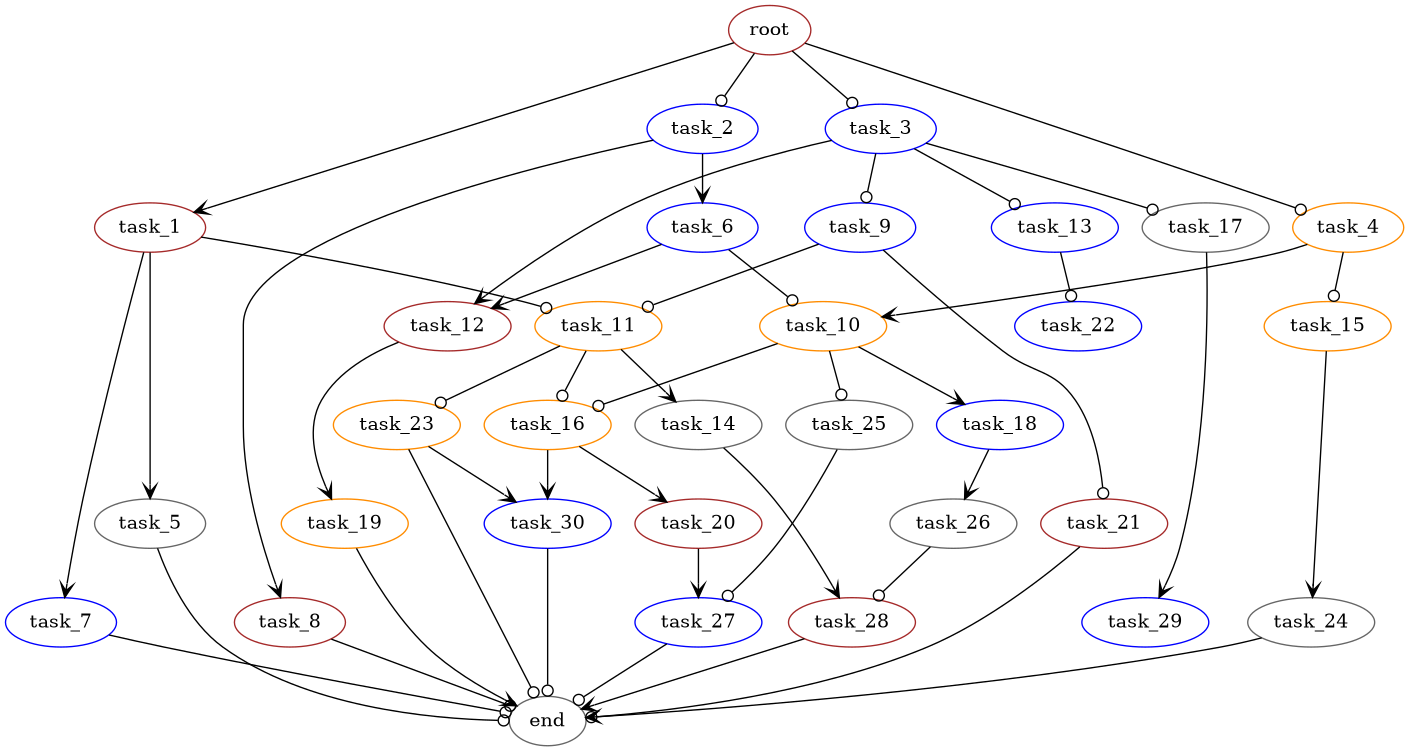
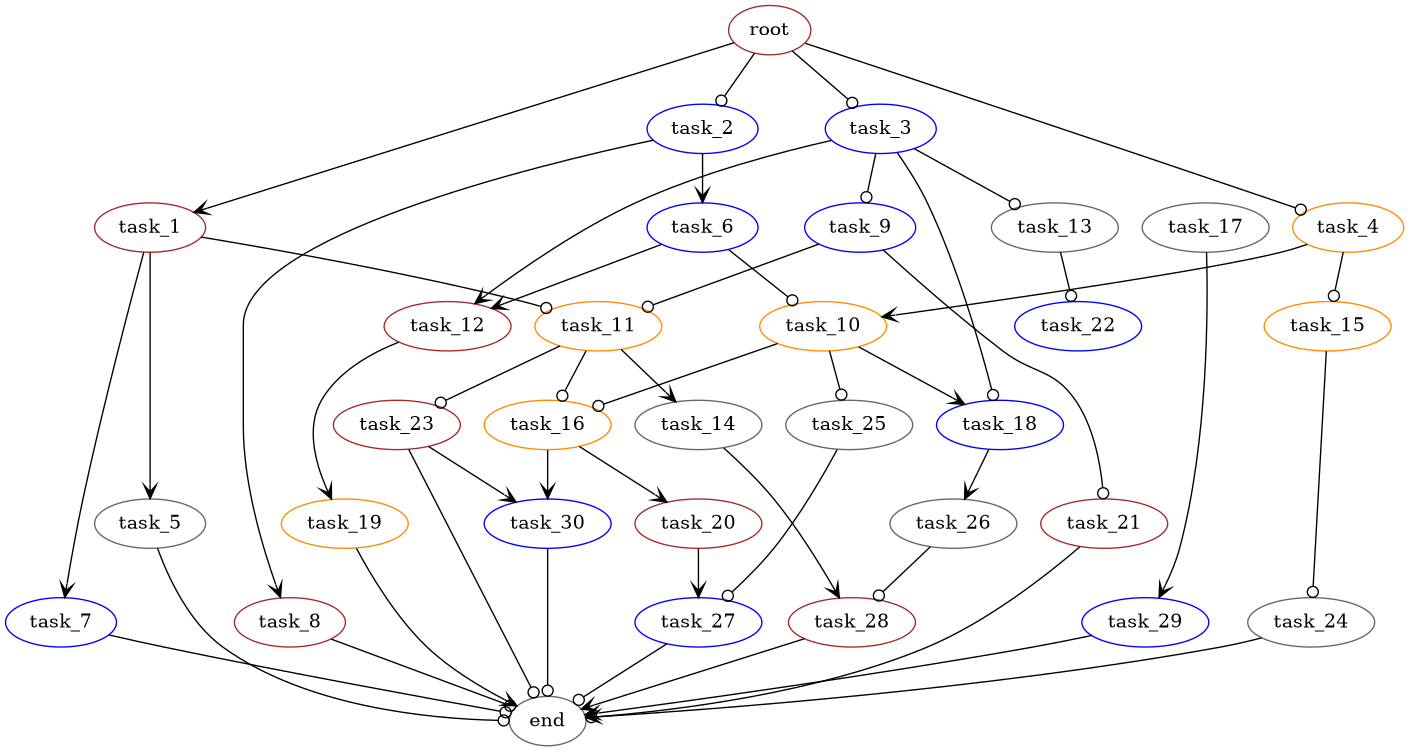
(1037, 175) -> (954, 267)
(1055, 228) -> (1055, 228)
(397, 425) -> (397, 425)
(1320, 469) -> (1320, 469)
none -> (895, 670)
